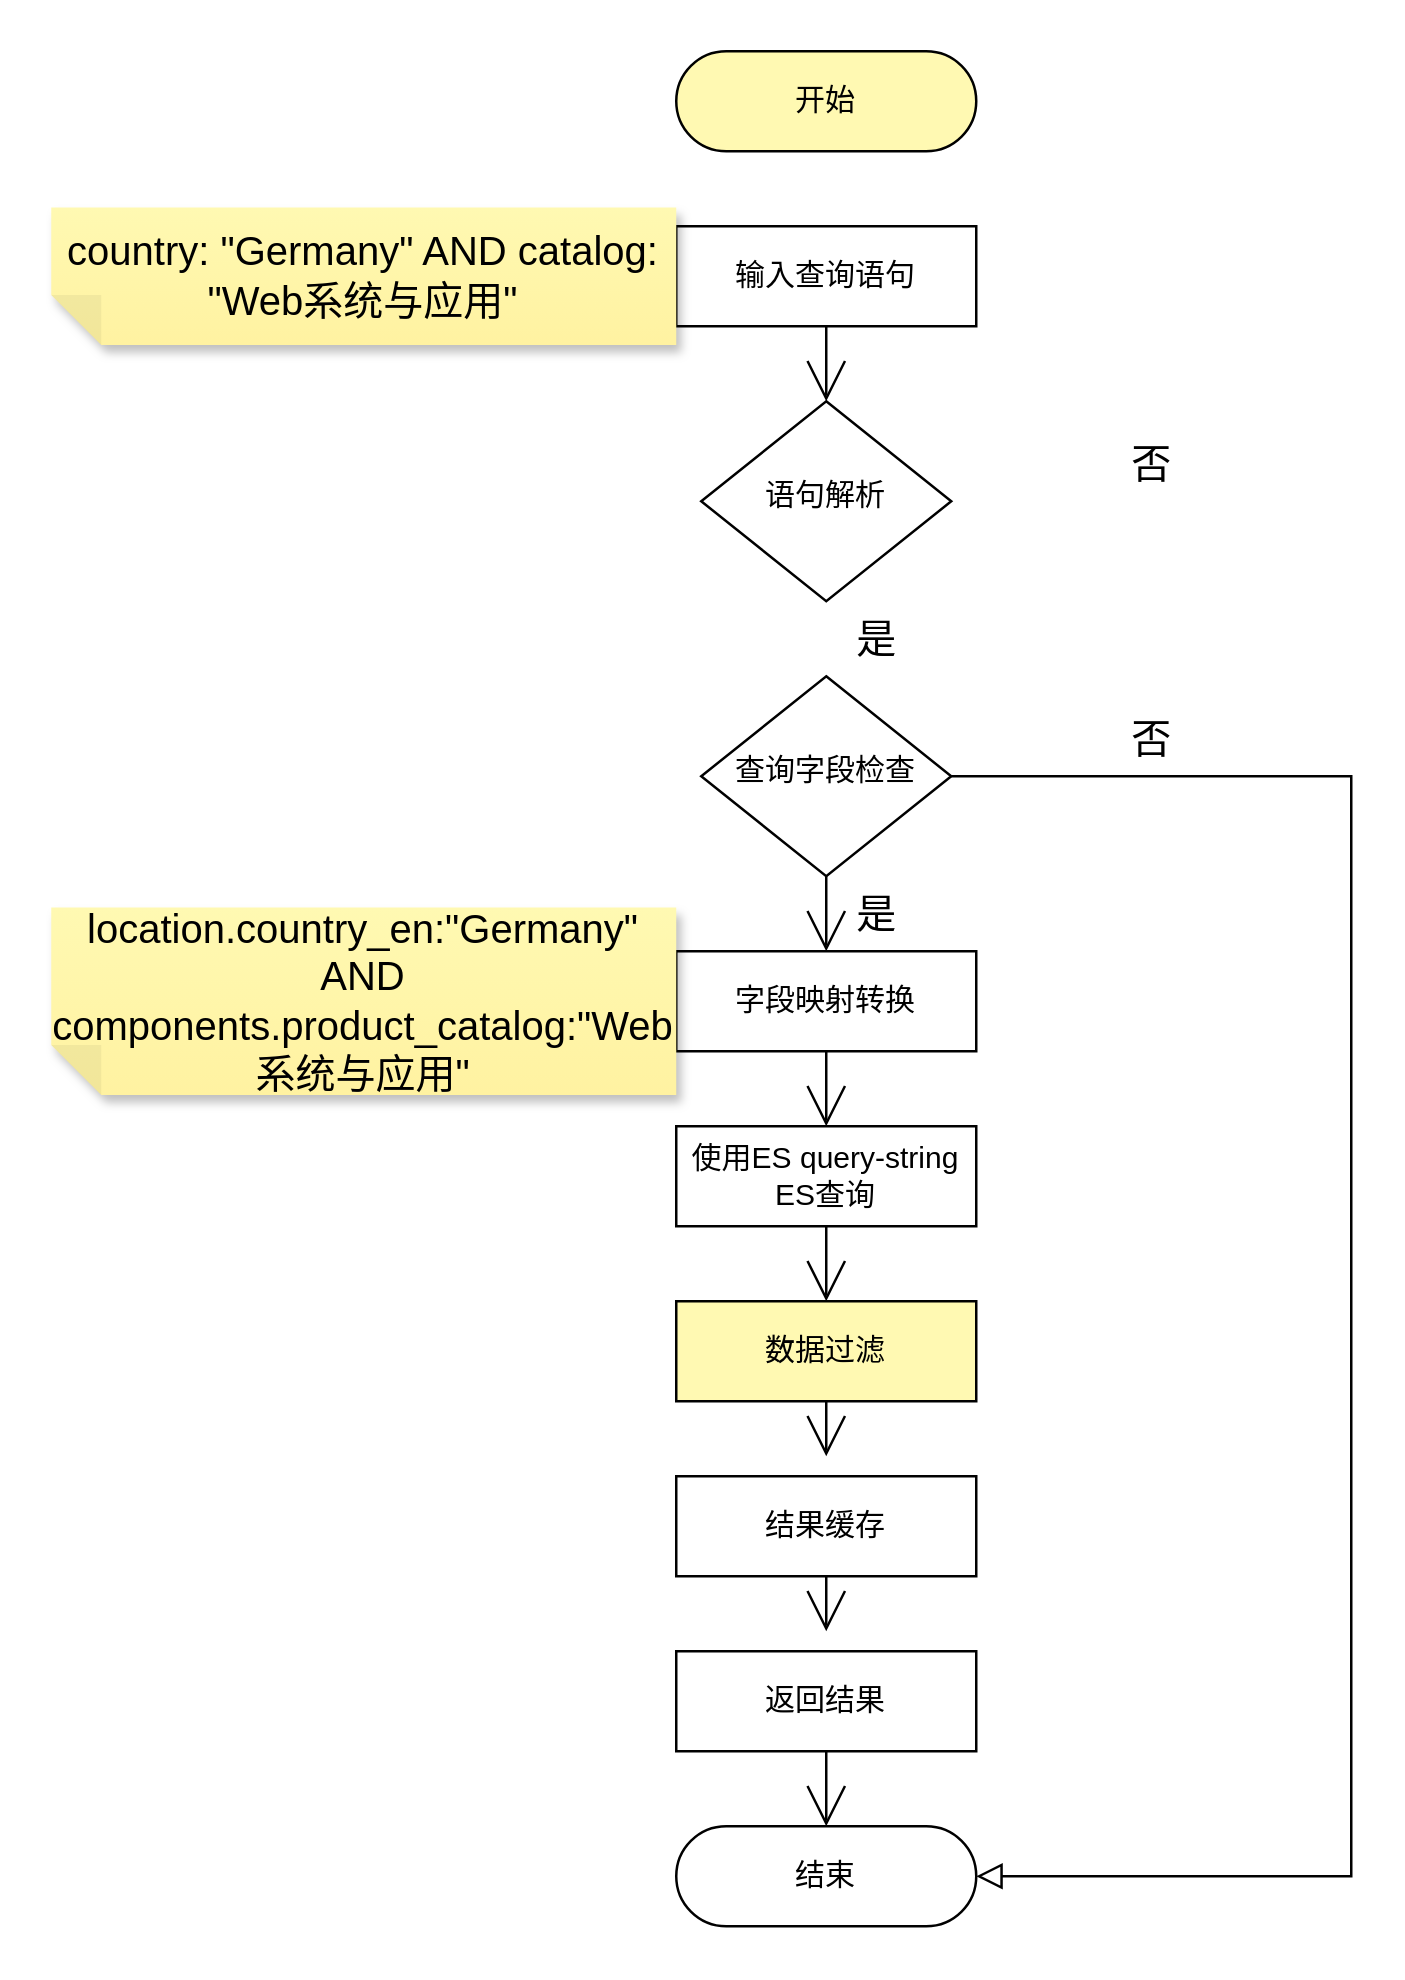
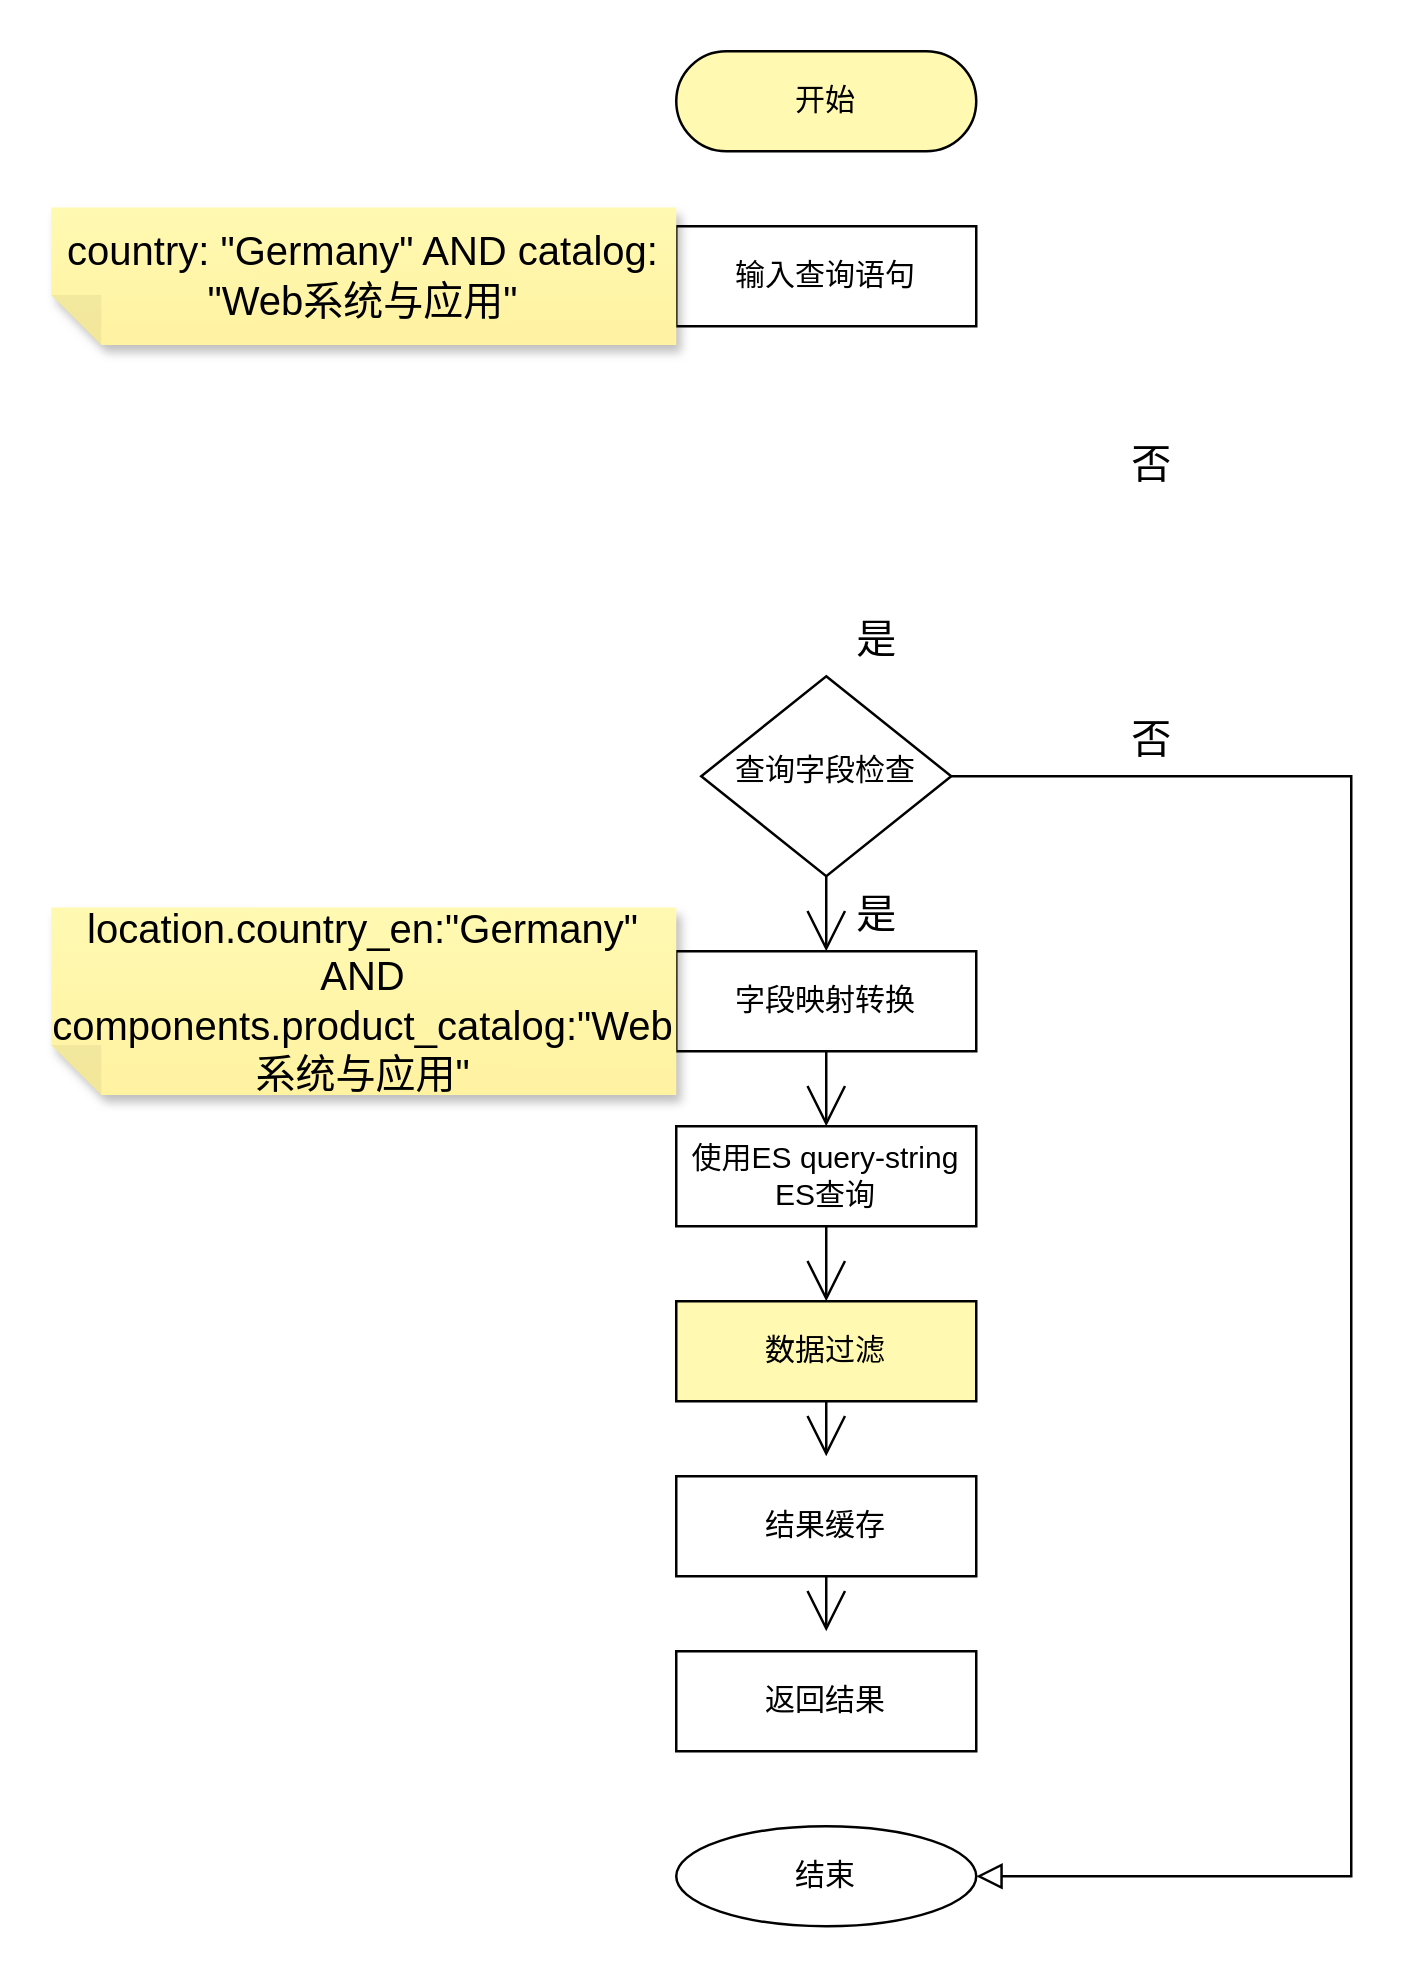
(826, 361) -> none
(826, 501) -> none
(826, 1786) -> none
(826, 1876) -> (826, 1876)
